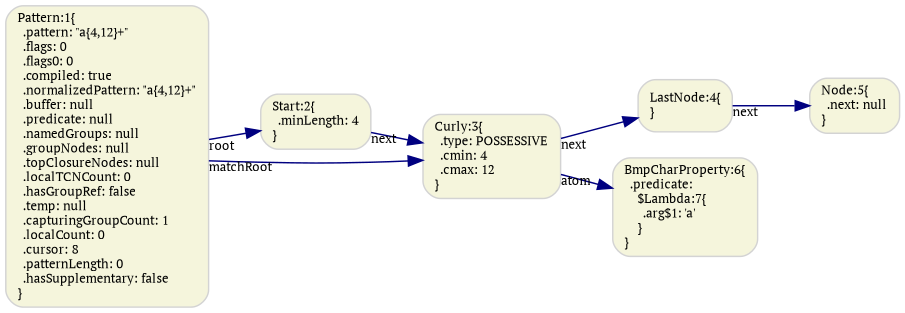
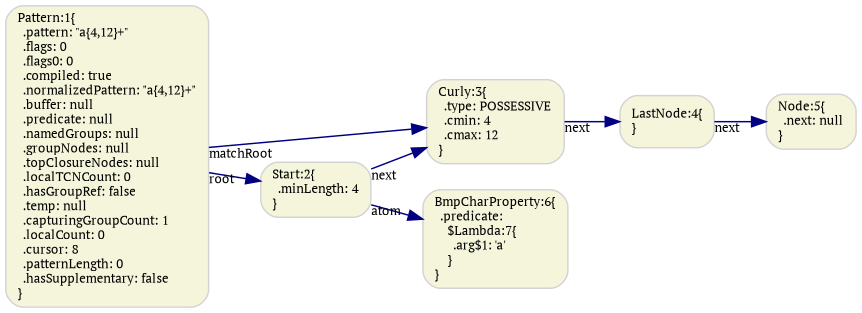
(580, 179) -> (390, 210)
